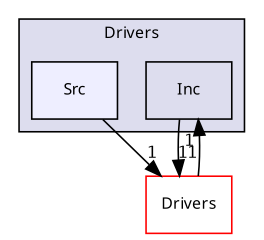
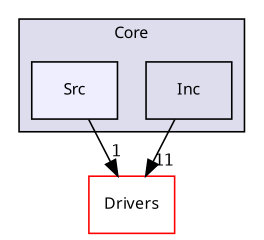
(132, 34) -> (132, 34)
(200, 156) -> none
